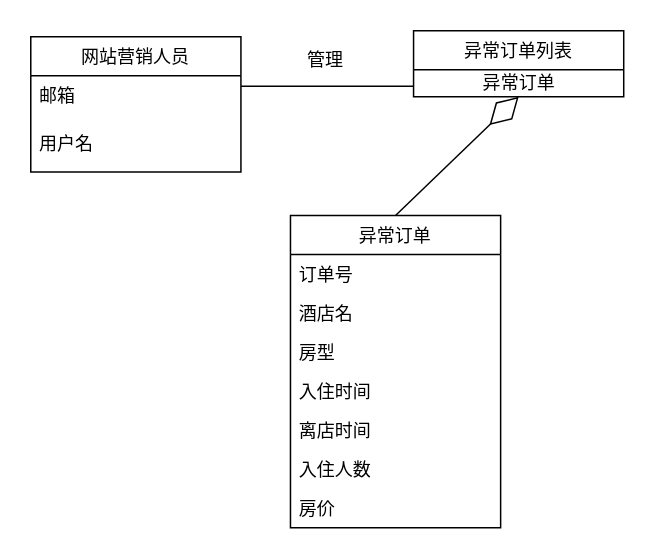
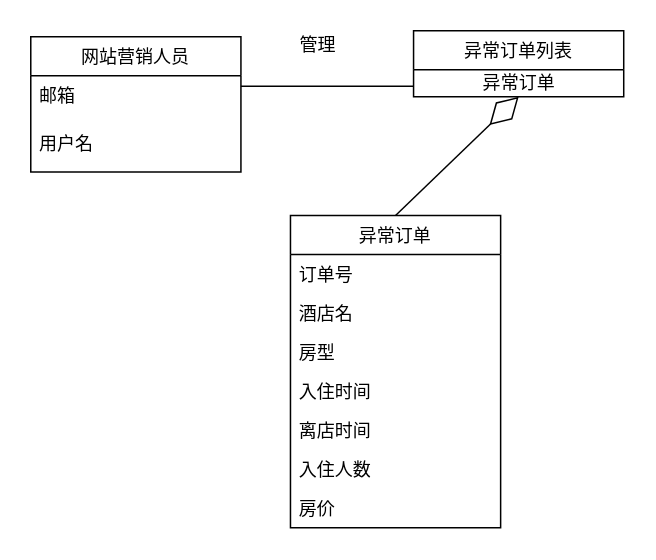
(325, 61) -> (317, 46)
